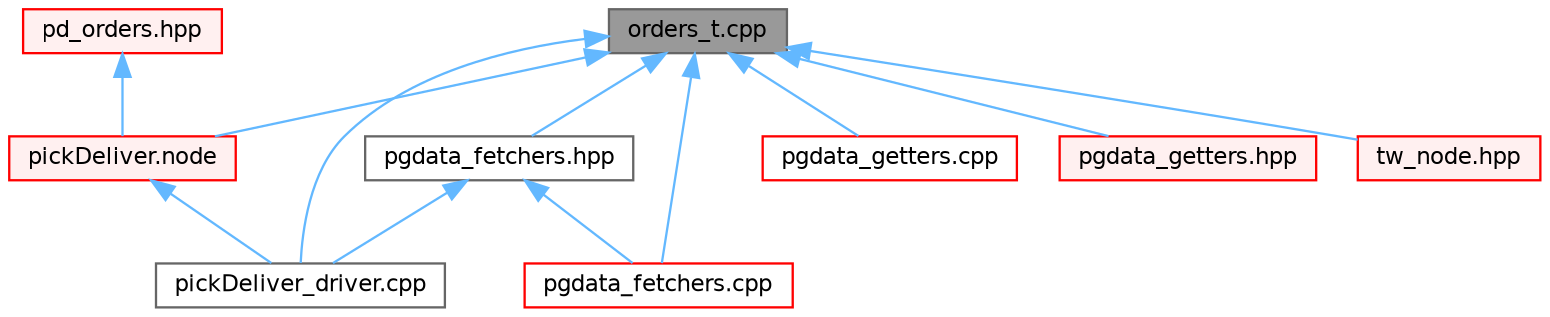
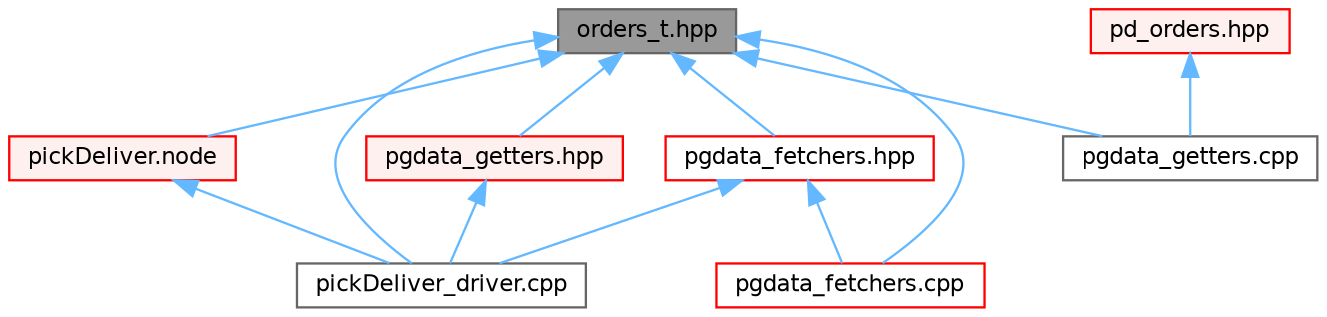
(698, 31) -> (647, 31)
(122, 107) -> (1190, 107)
(499, 158) -> (800, 158)
(890, 158) -> (1190, 158)
(1449, 158) -> none
none -> (463, 233)
